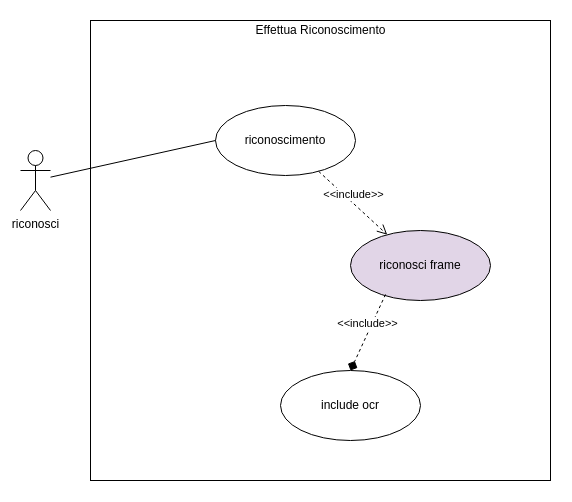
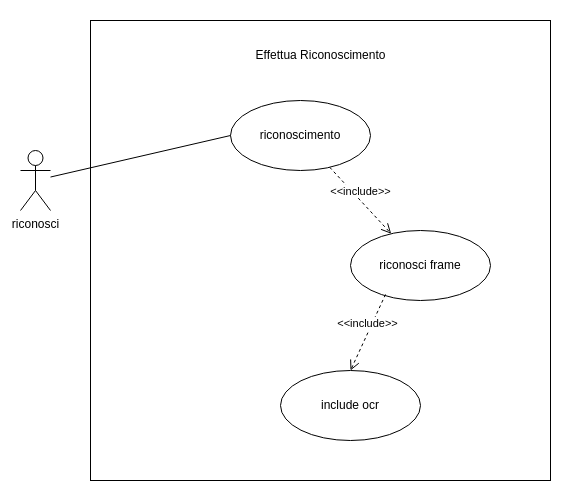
(321, 31) -> (321, 56)
(286, 141) -> (301, 136)
(421, 266) -> (421, 266)
(355, 361) -> (354, 364)
